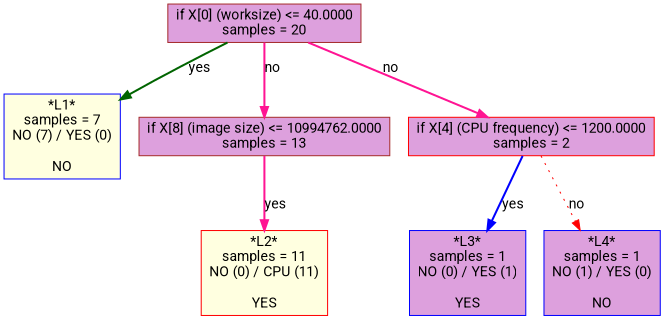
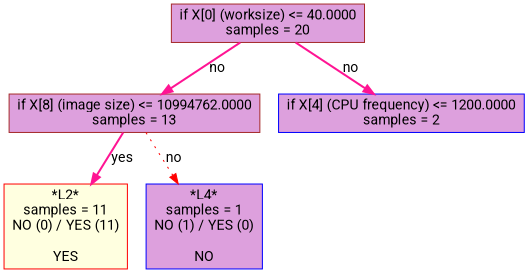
(62, 136) -> none
(531, 136) -> (401, 113)
(558, 189) -> (159, 154)
(264, 273) -> (66, 226)
(468, 273) -> none
